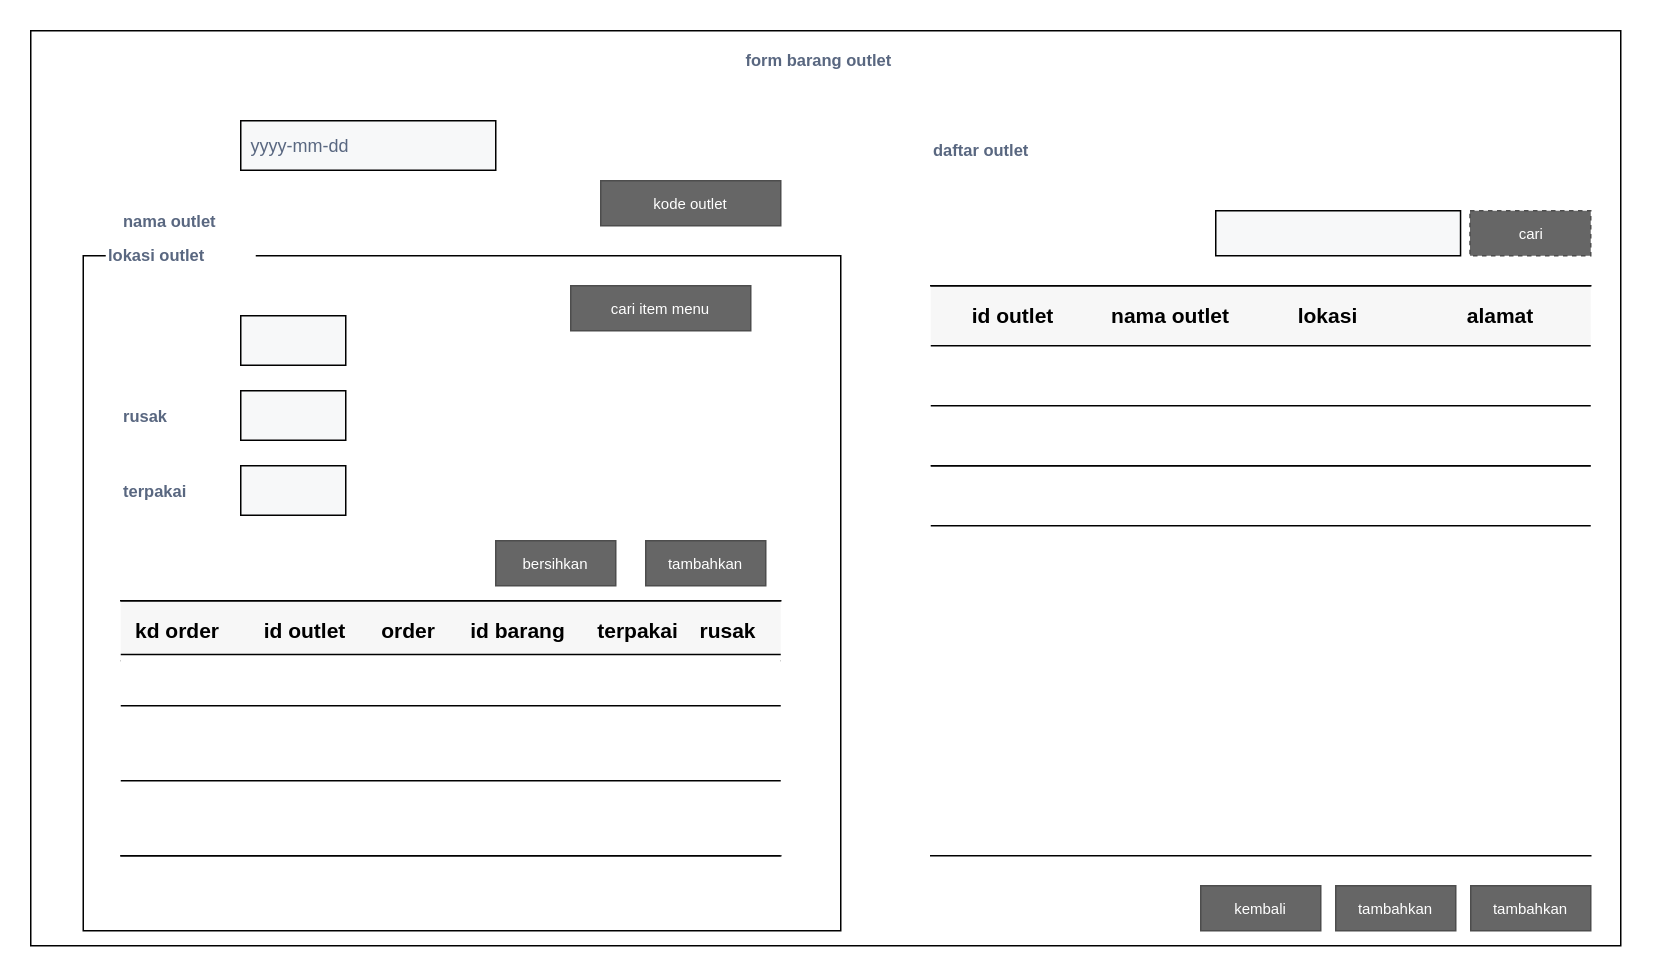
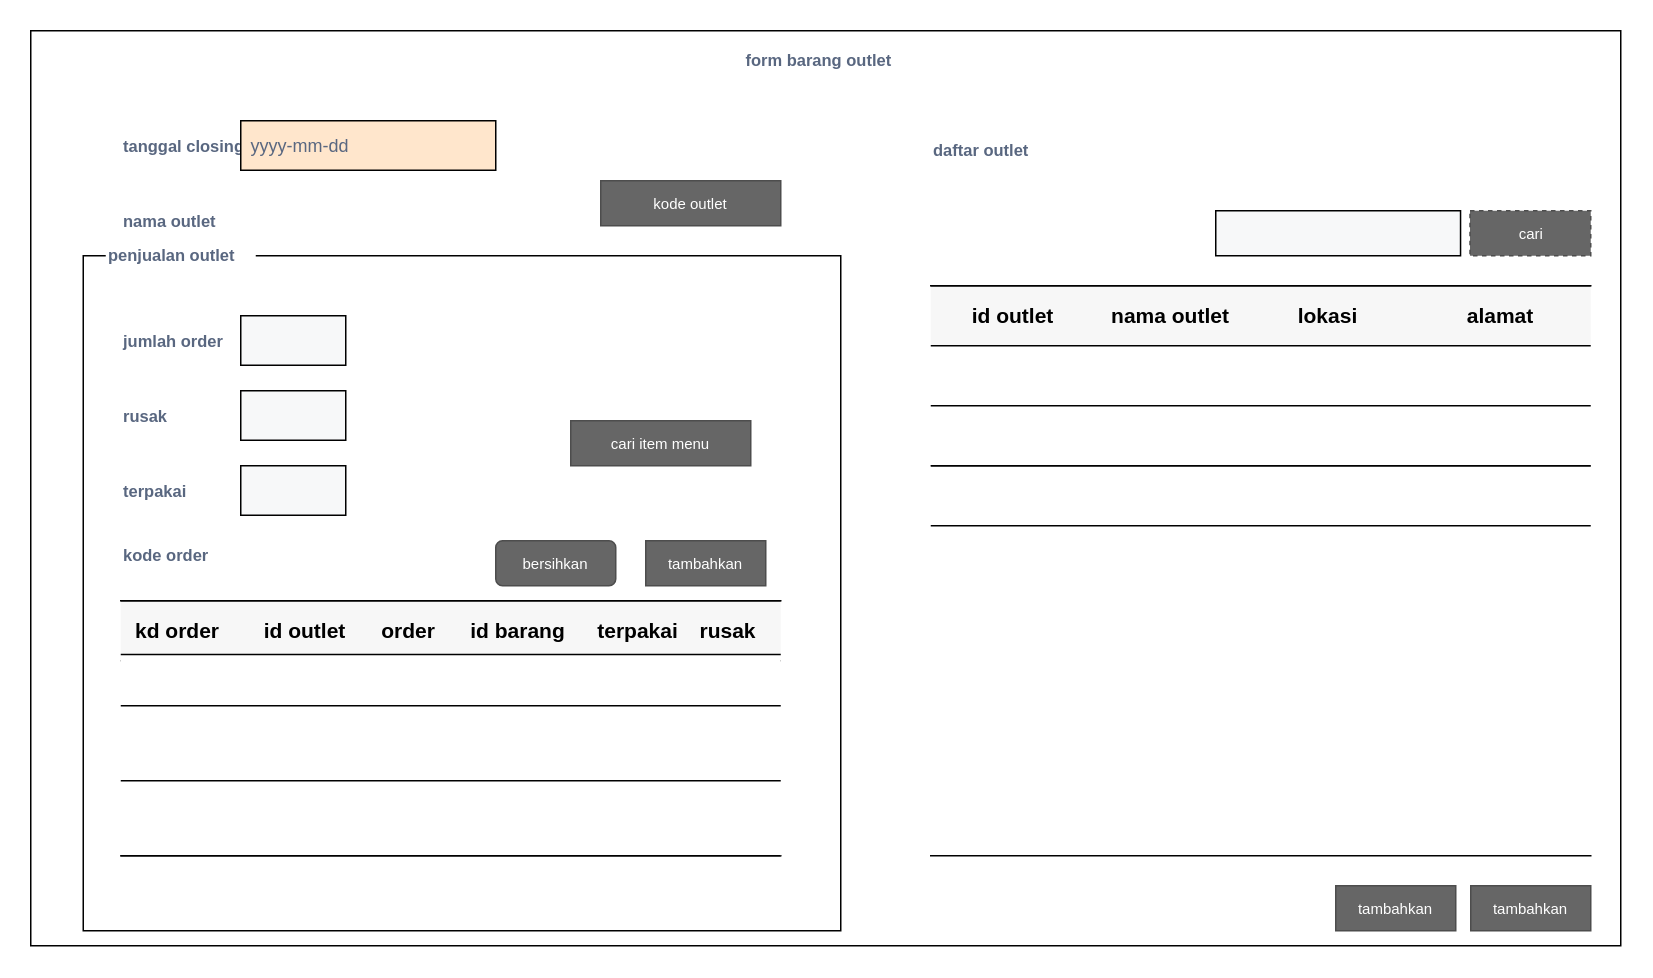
none -> (173, 146)
(368, 146) -> (368, 146)
(160, 256) -> (176, 256)
(661, 308) -> (661, 443)
none -> (173, 341)
none -> (173, 556)
(556, 563) -> (556, 563)
(1261, 908) -> none
